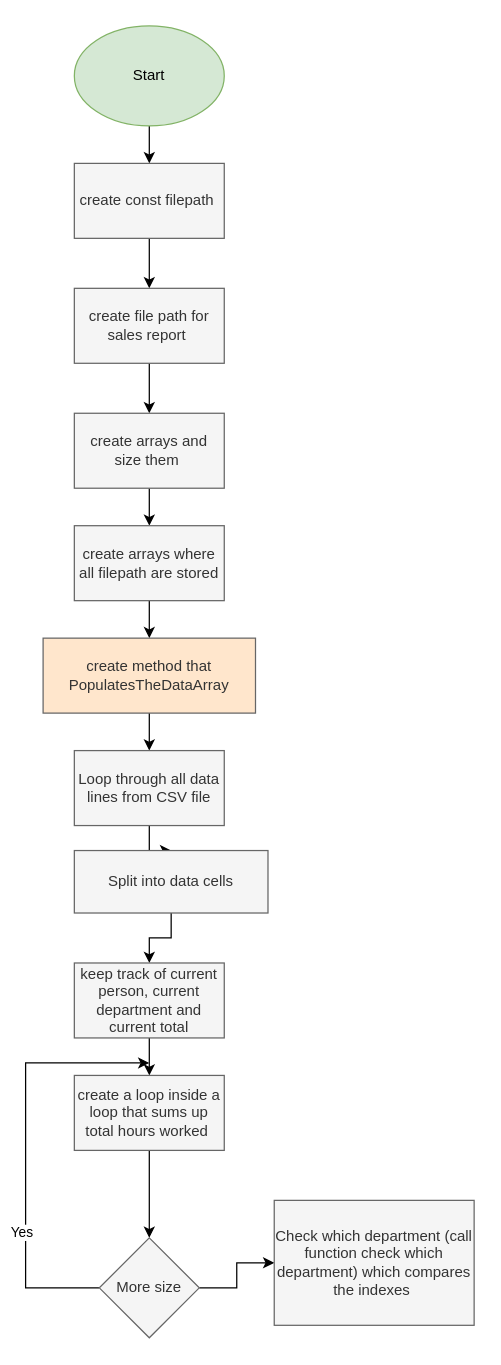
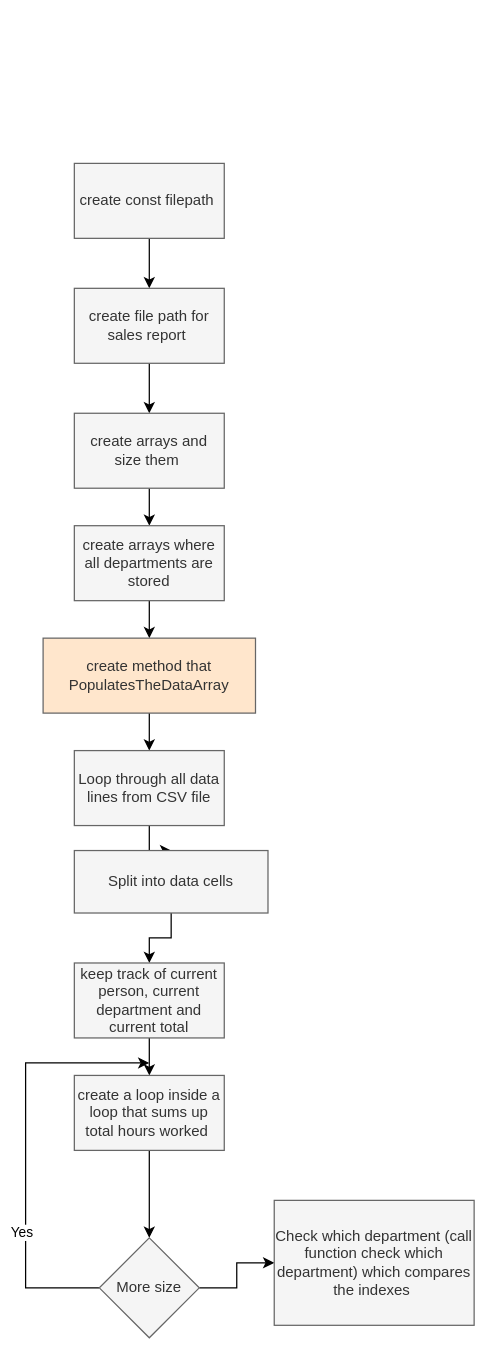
(149, 76) -> none
(149, 149) -> none
(149, 563) -> (149, 563)
